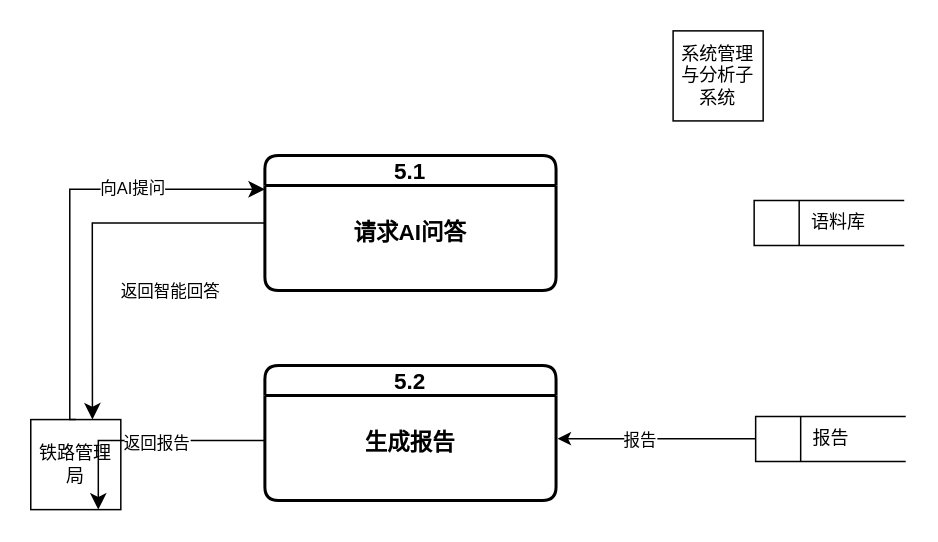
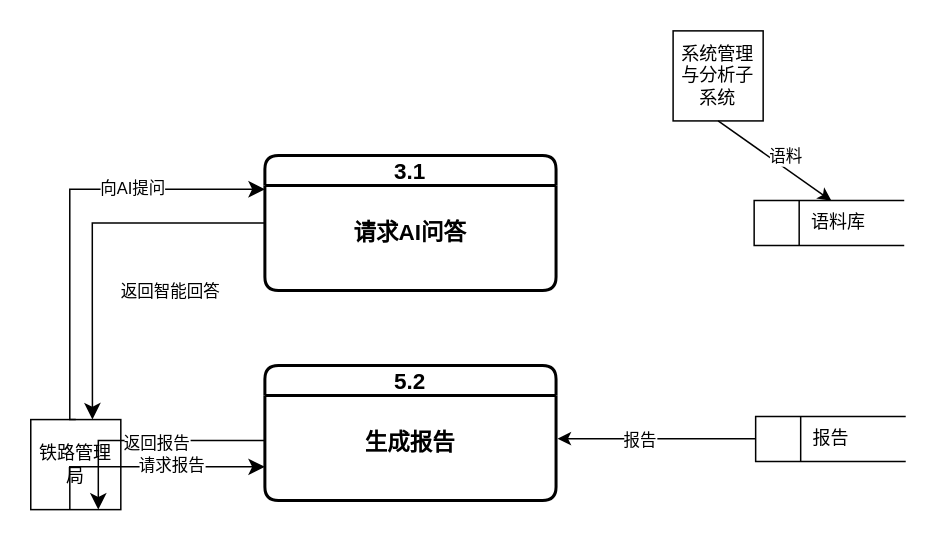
none -> (770, 158)
(410, 170) -> (410, 170)
none -> (140, 467)
